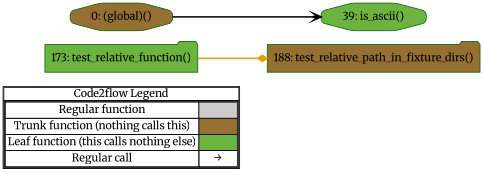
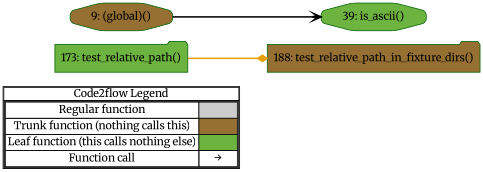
(121, 17) -> (121, 17)
(121, 58) -> (121, 58)
(102, 158) -> (102, 158)
